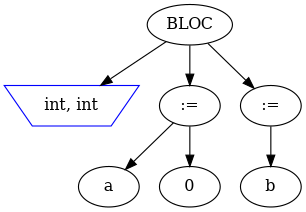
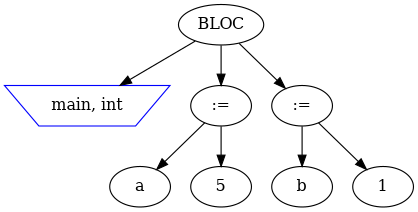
(72, 106) -> (87, 106)
(190, 187) -> (221, 187)
none -> (383, 187)
